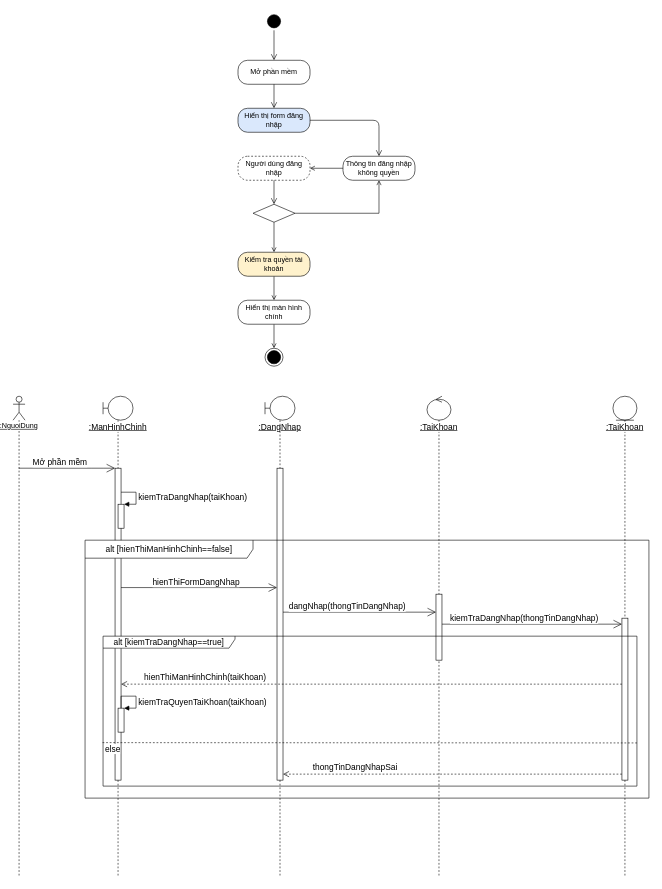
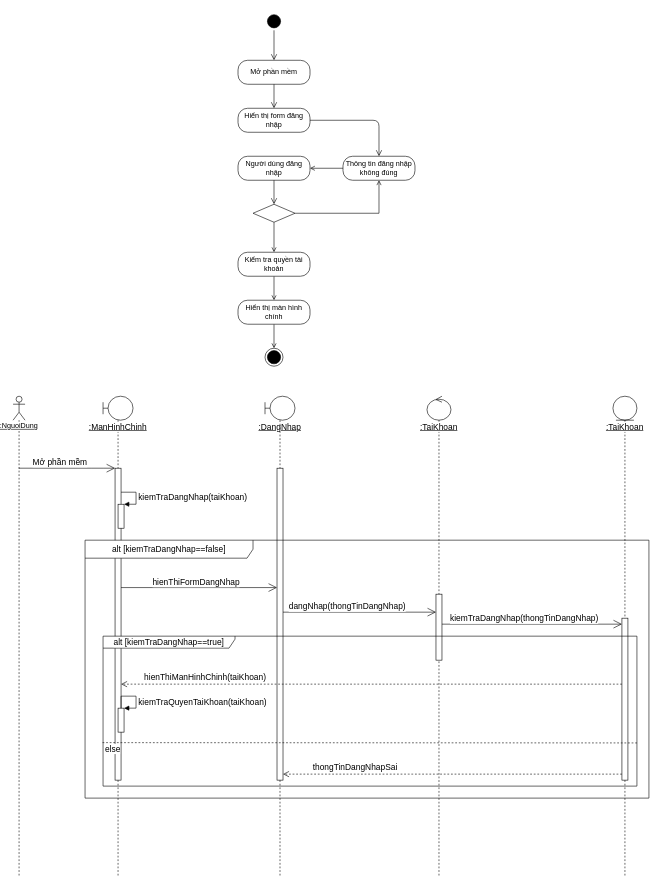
(274, 120) -> (274, 120)
(274, 168) -> (274, 168)
(379, 168) -> (379, 168)
(274, 264) -> (274, 264)
(169, 549) -> (169, 549)
